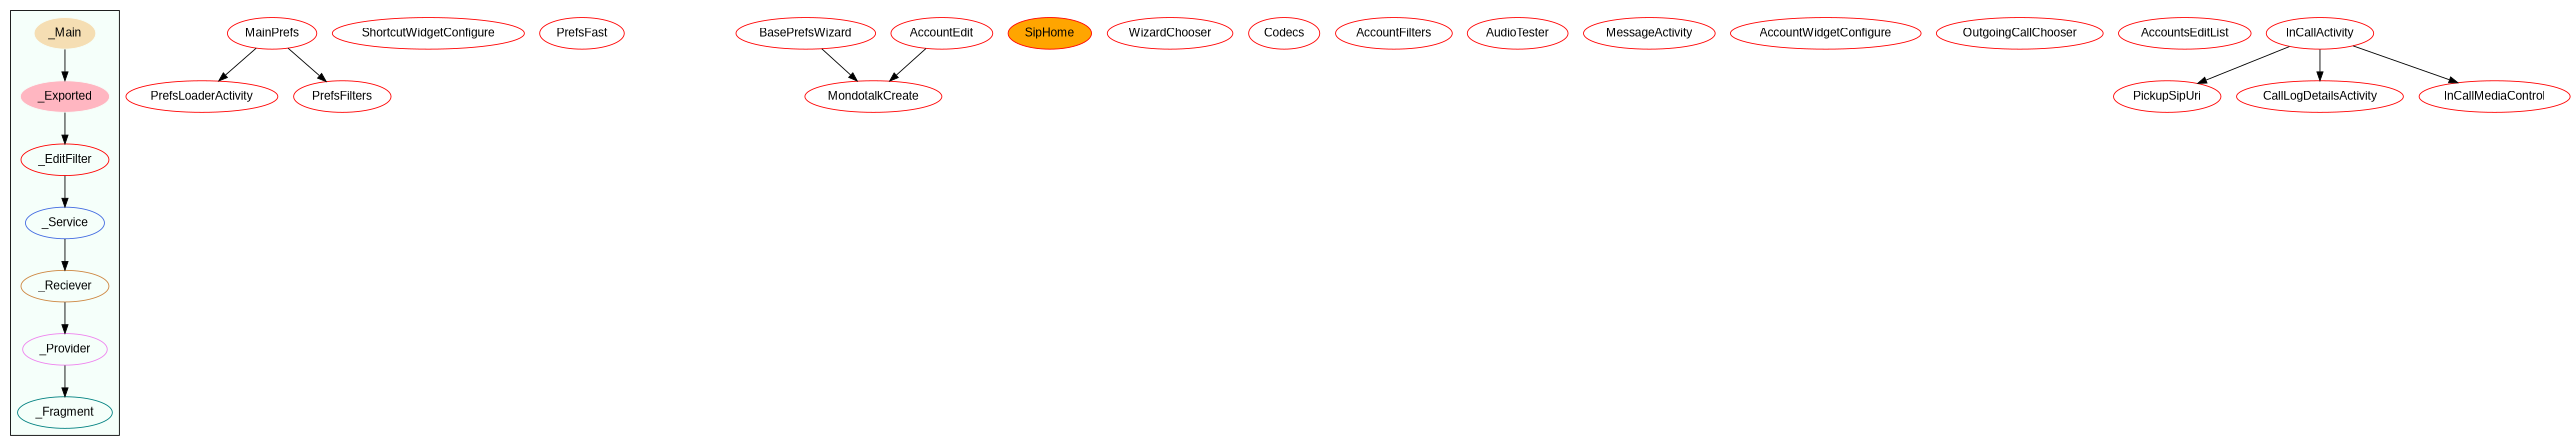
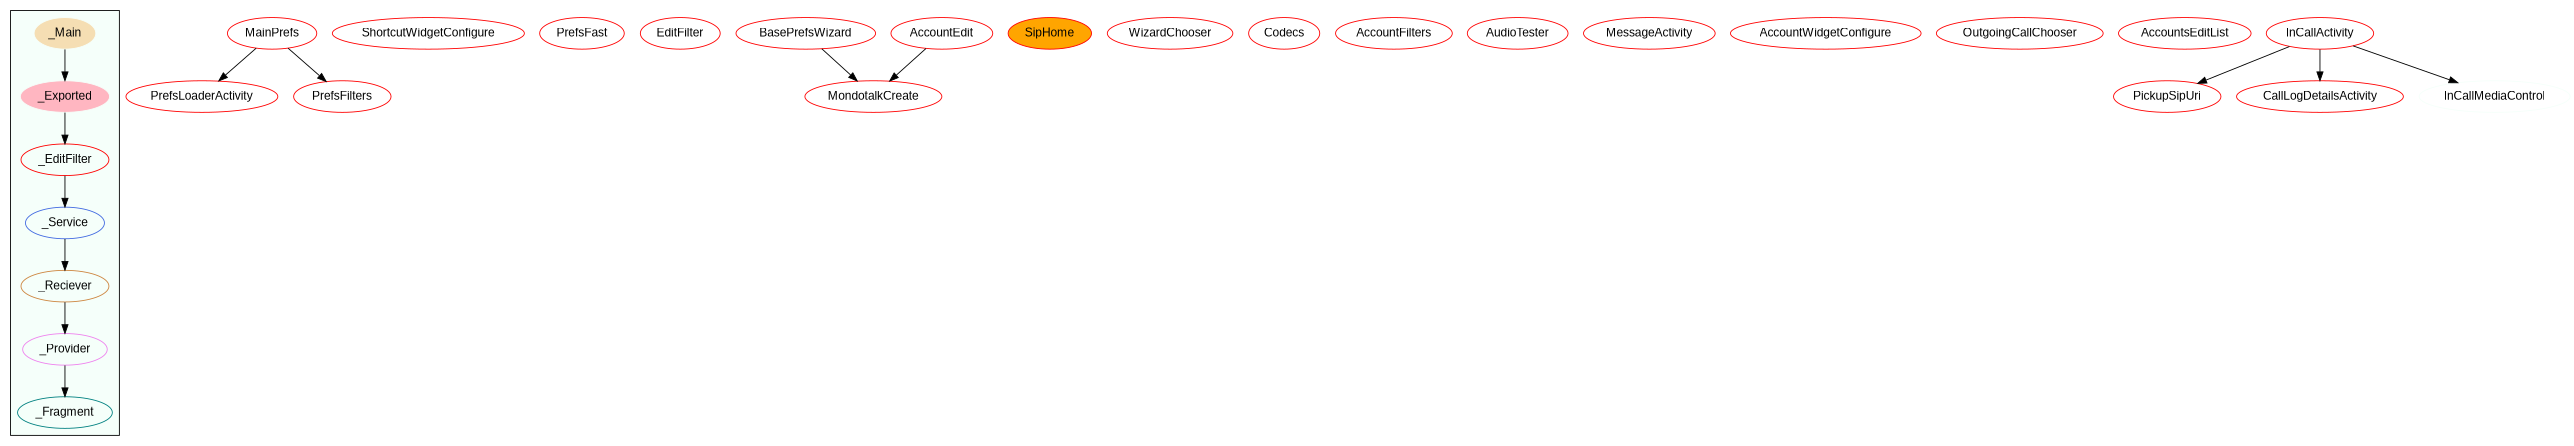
none -> (680, 33)
(2495, 97) -> (2495, 97)
